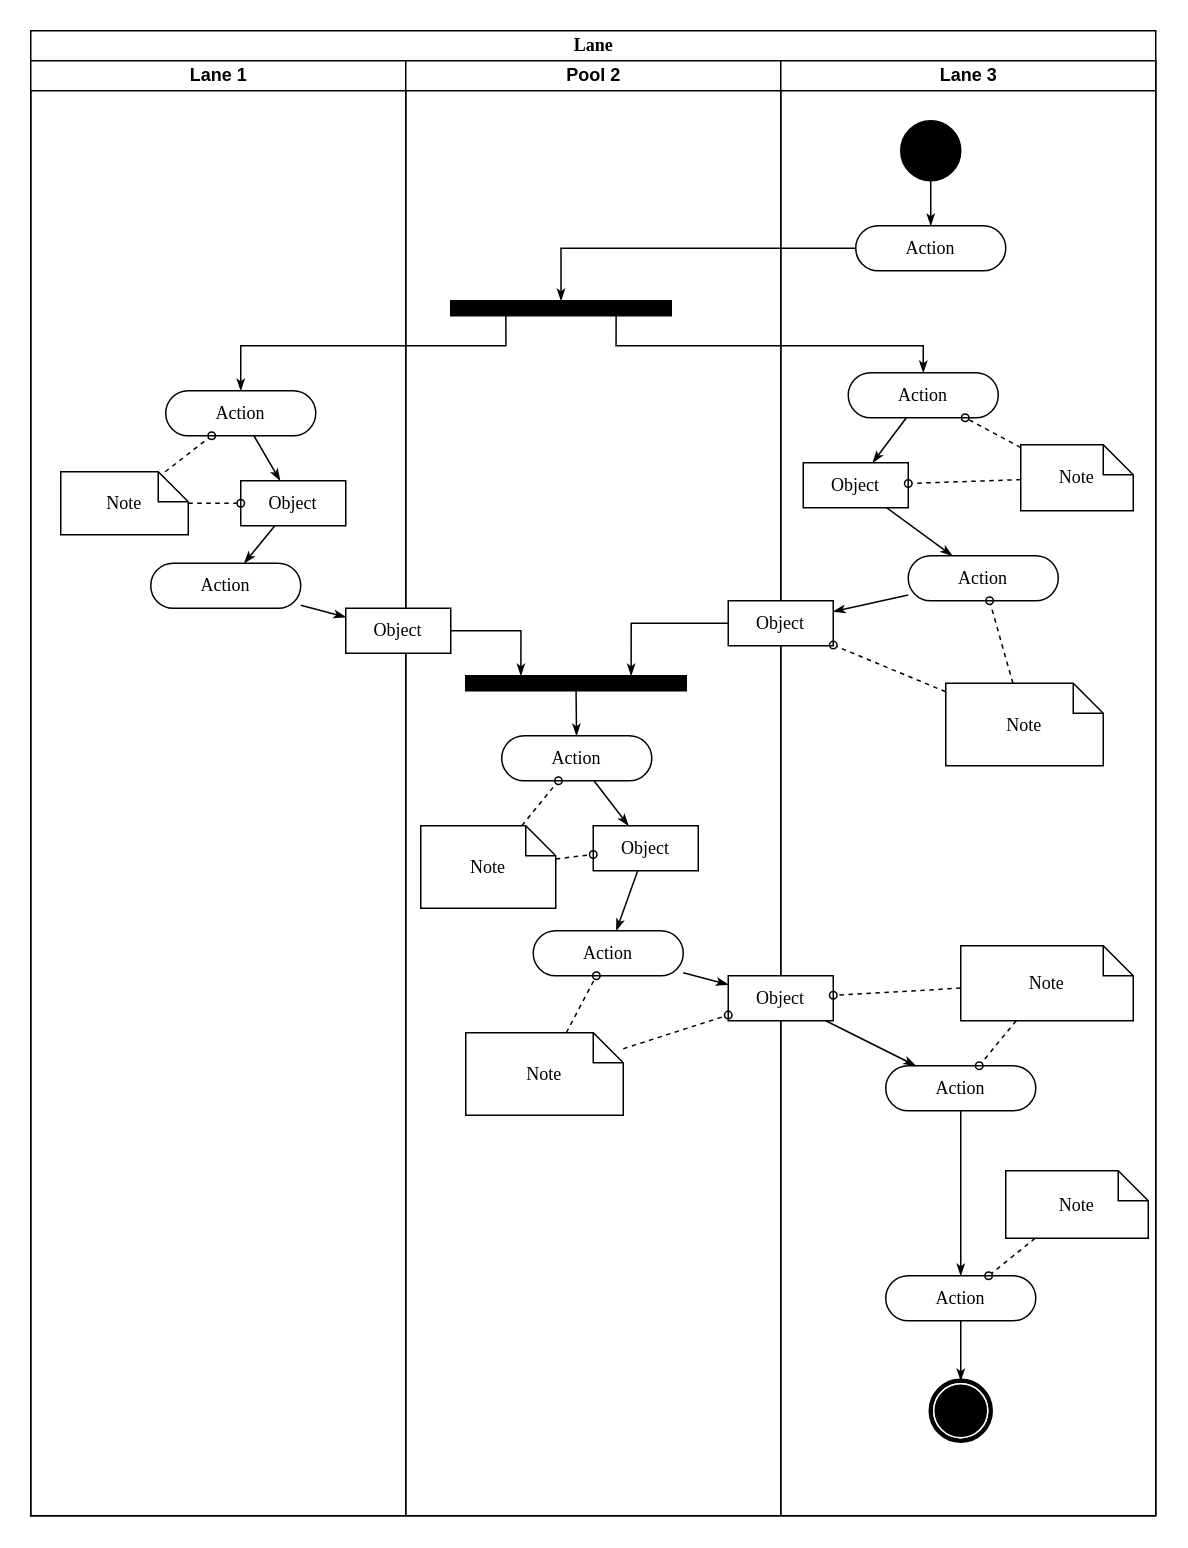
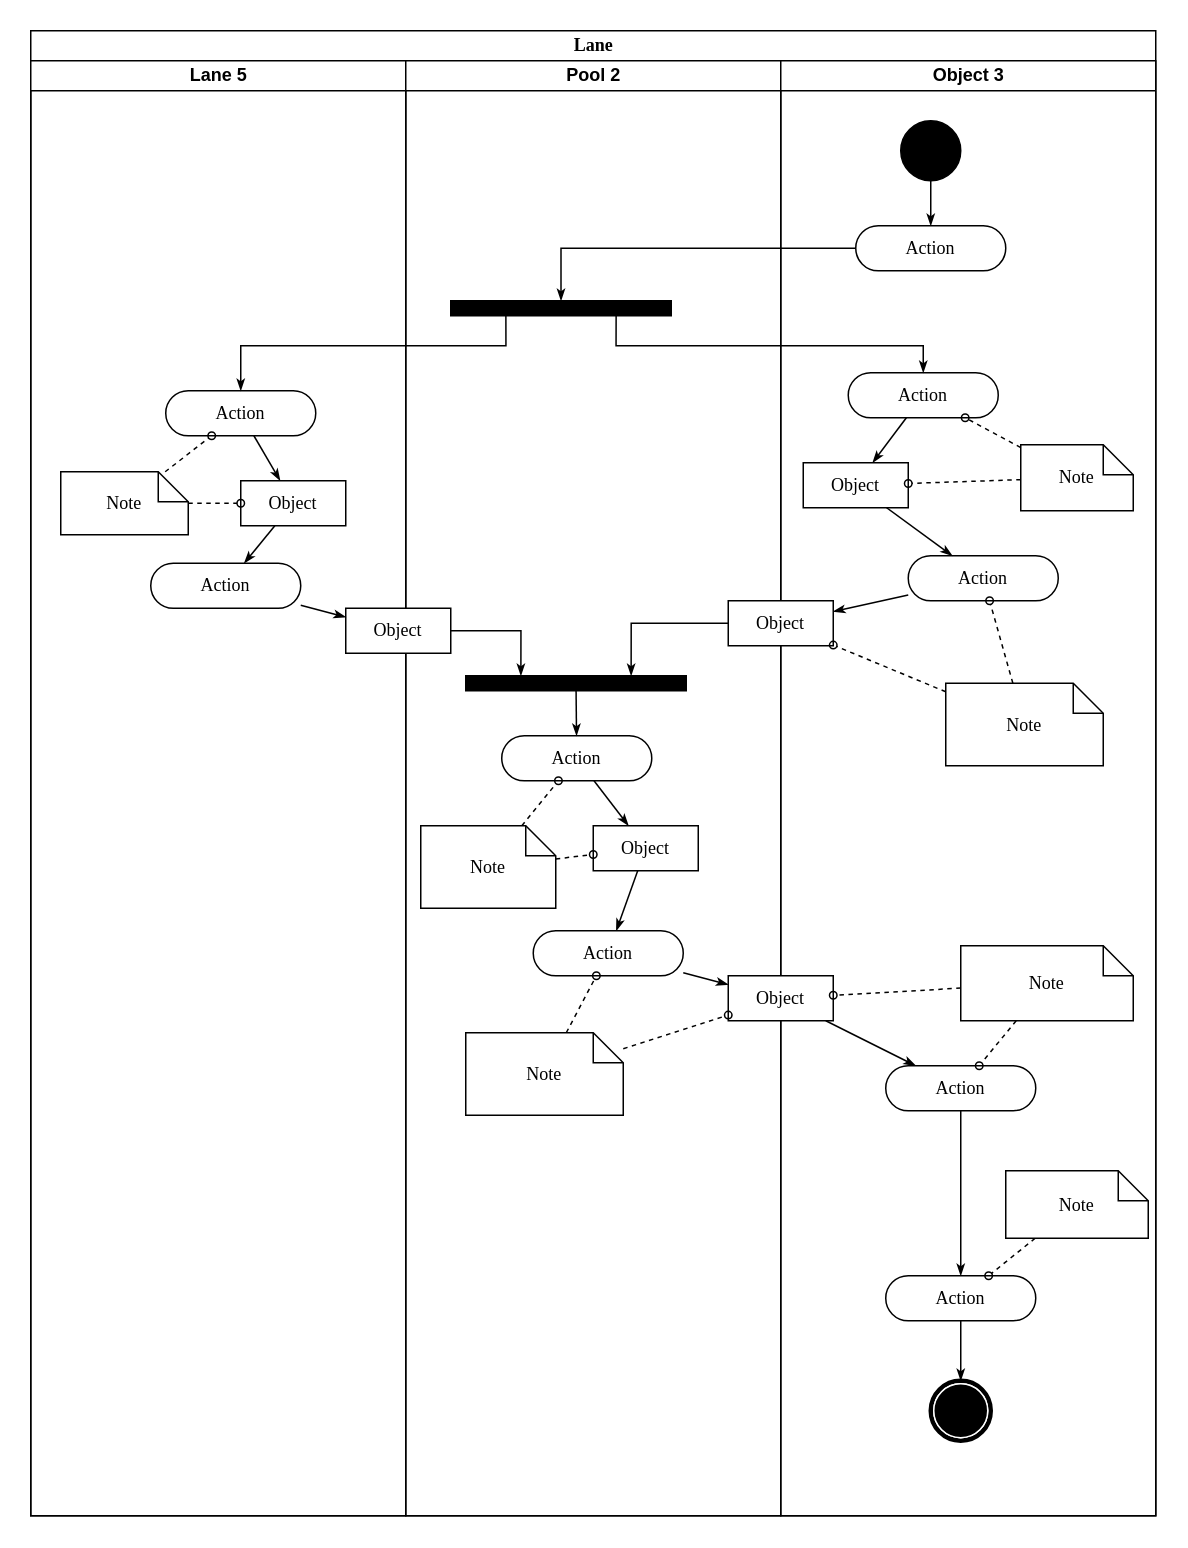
(219, 76) -> (219, 76)
(969, 76) -> (969, 76)
